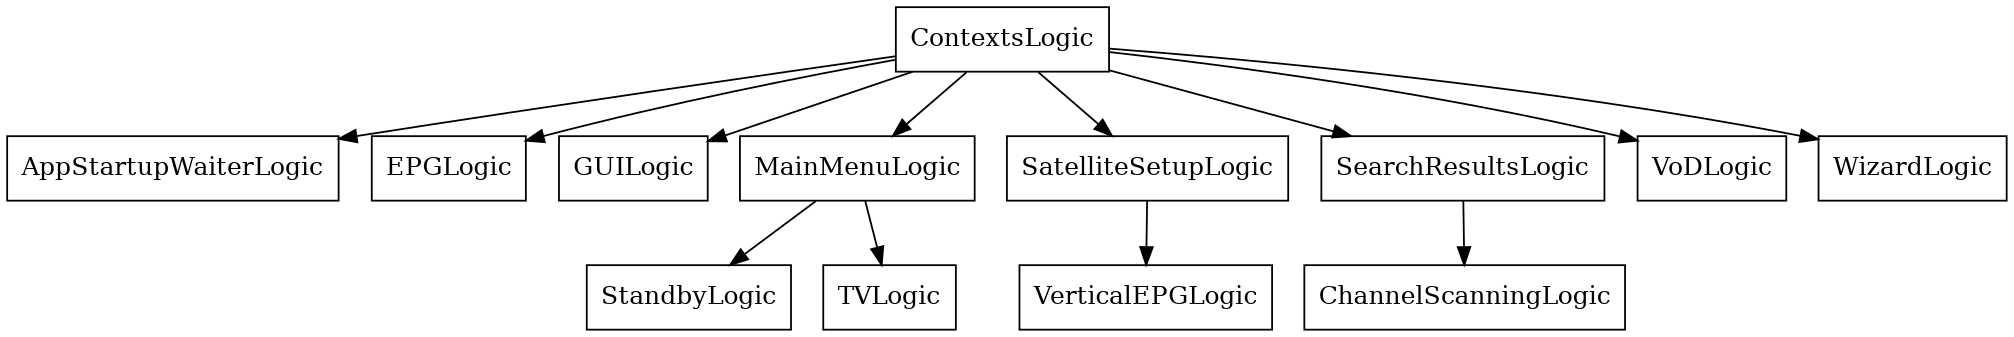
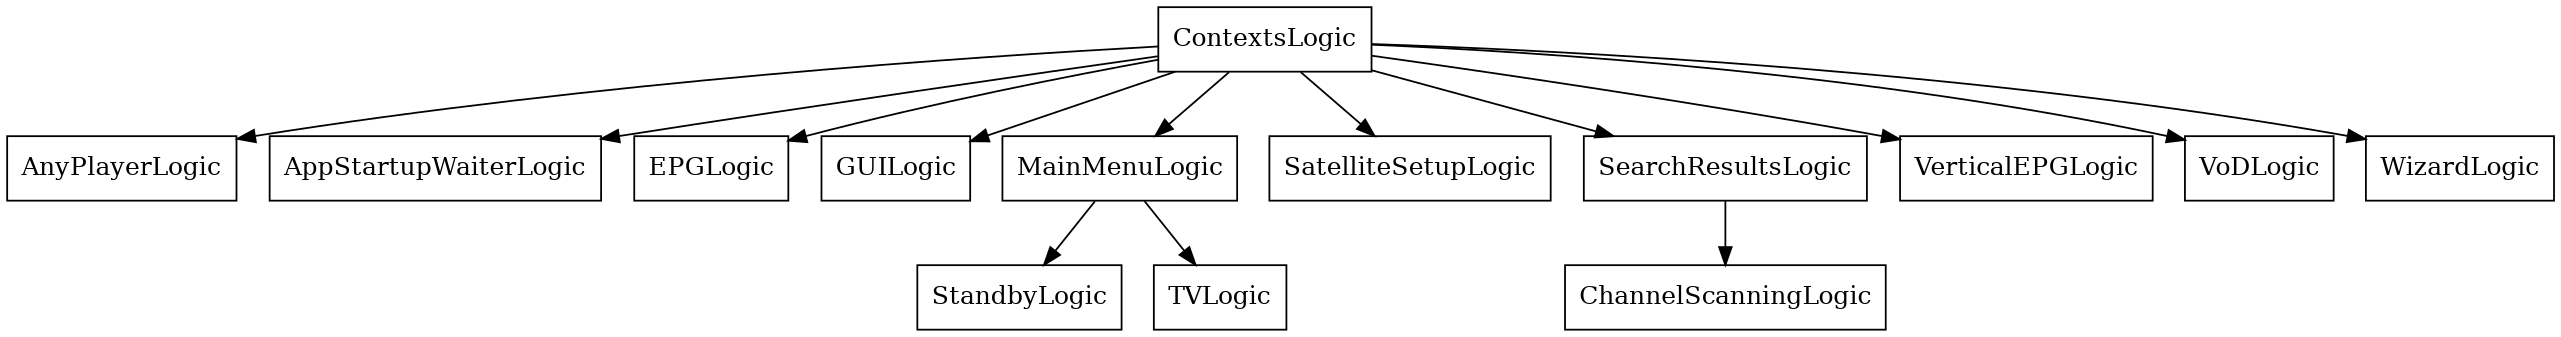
none -> (122, 168)
(1147, 224) -> (1627, 93)
